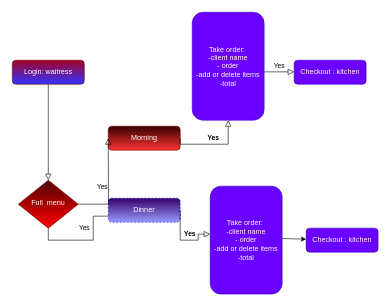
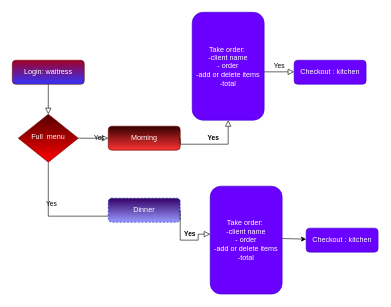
(48, 204) -> (48, 138)
